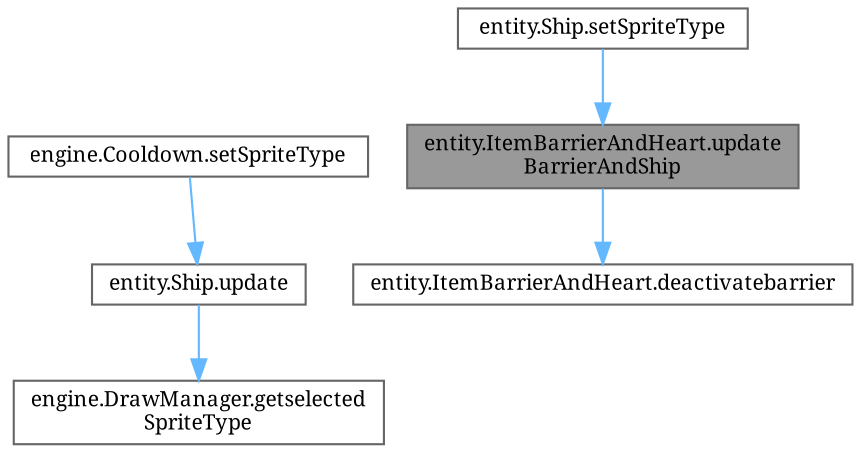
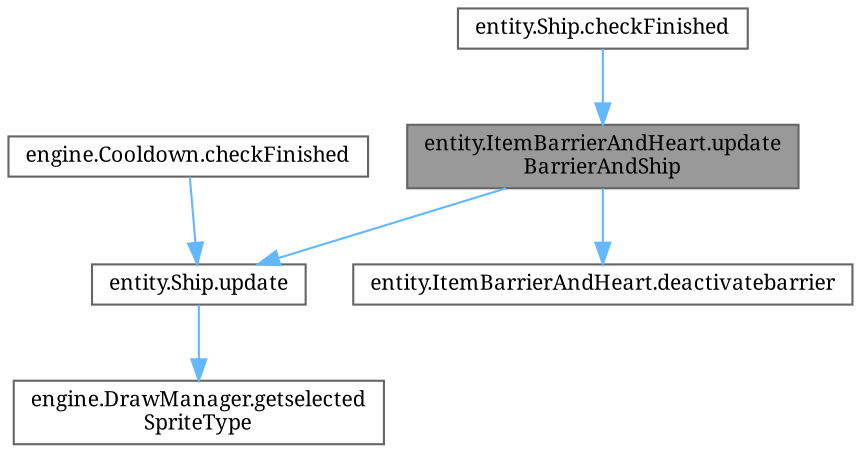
(603, 29) -> (603, 29)
(188, 157) -> (188, 157)
none -> (393, 223)
